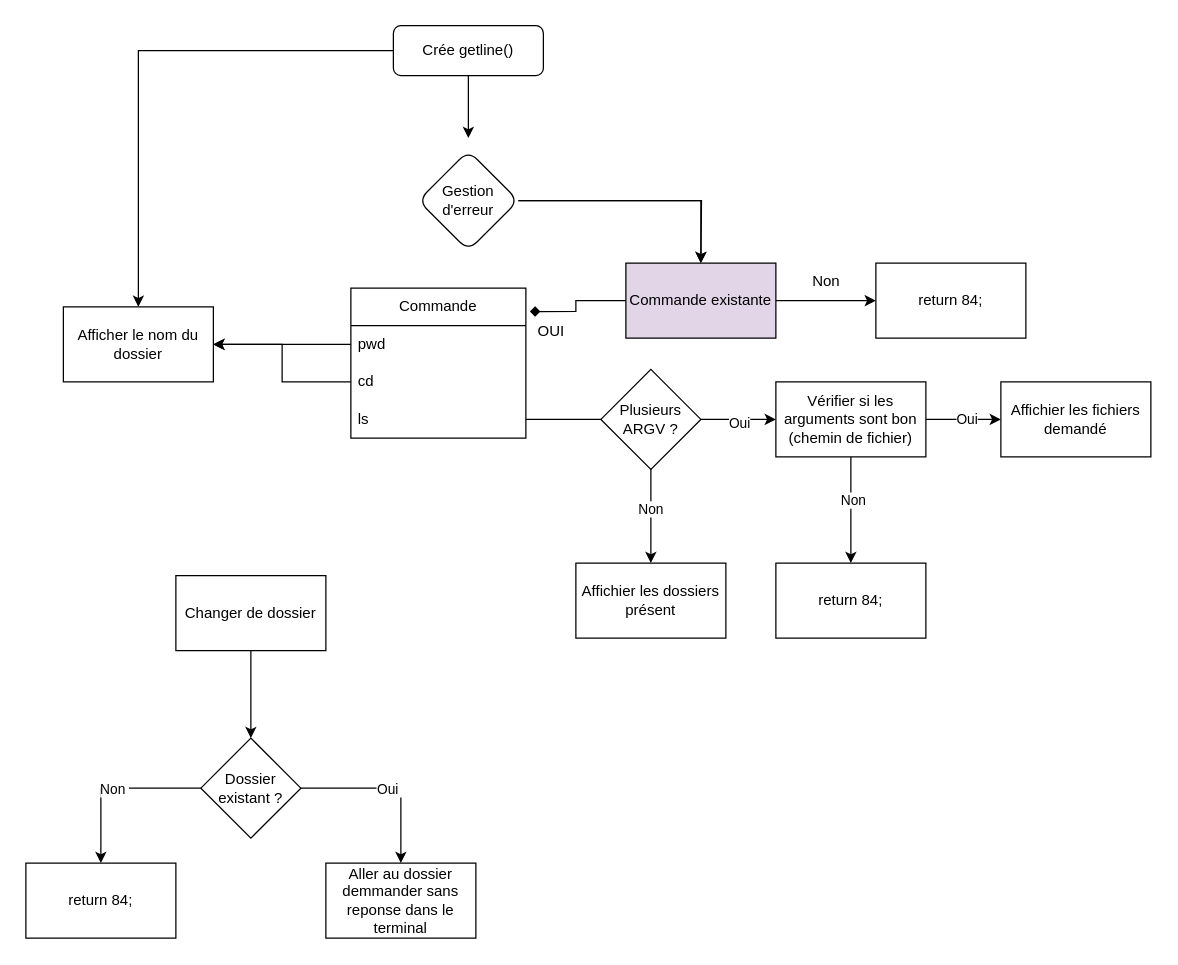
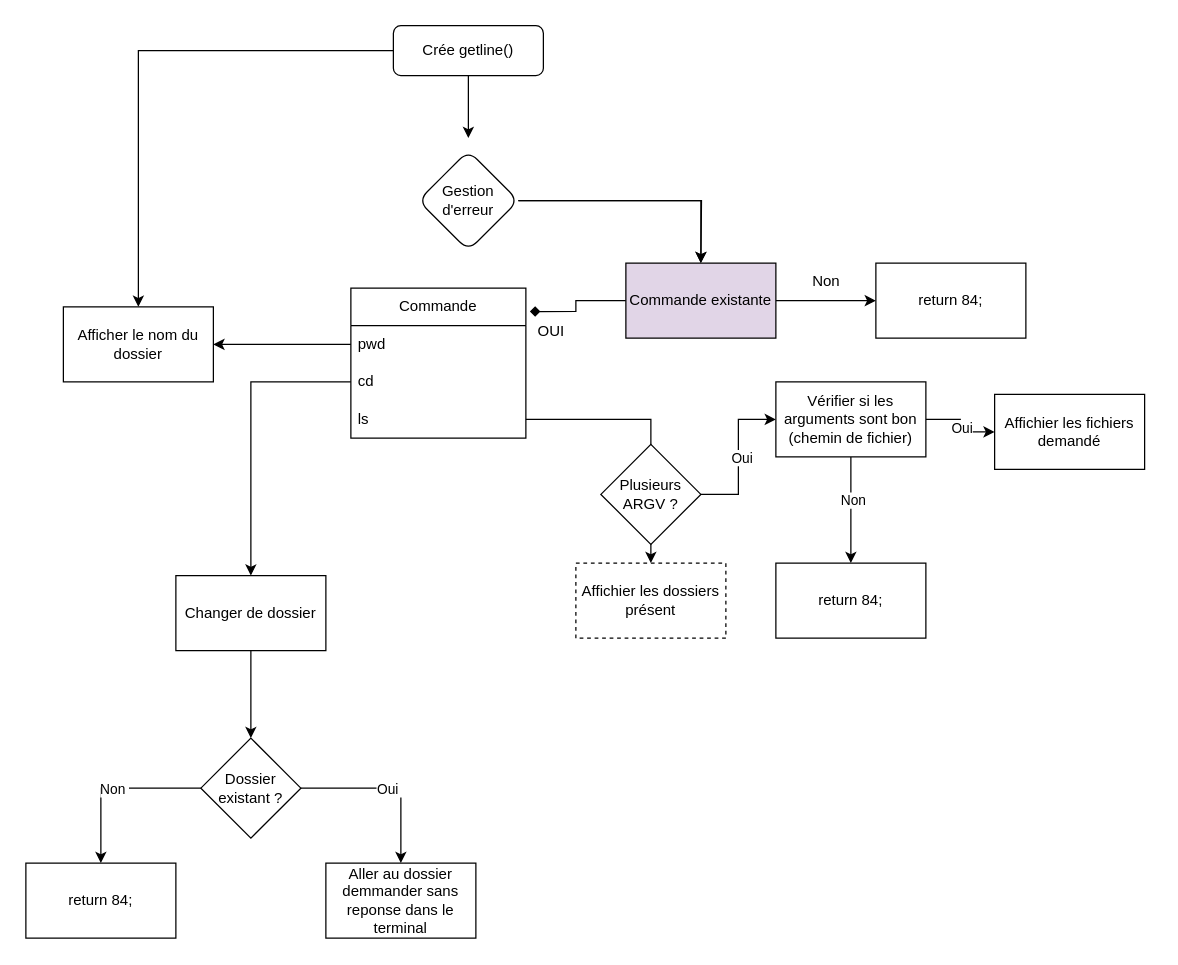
(282, 366) -> (251, 458)
(651, 419) -> (651, 494)
(1076, 419) -> (1069, 432)
(651, 601) -> (651, 601)
